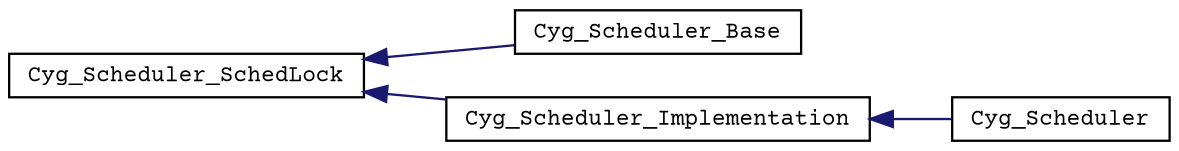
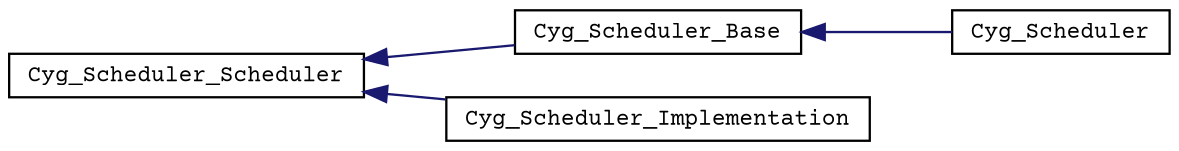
(187, 76) -> (187, 76)
(922, 119) -> (888, 32)
